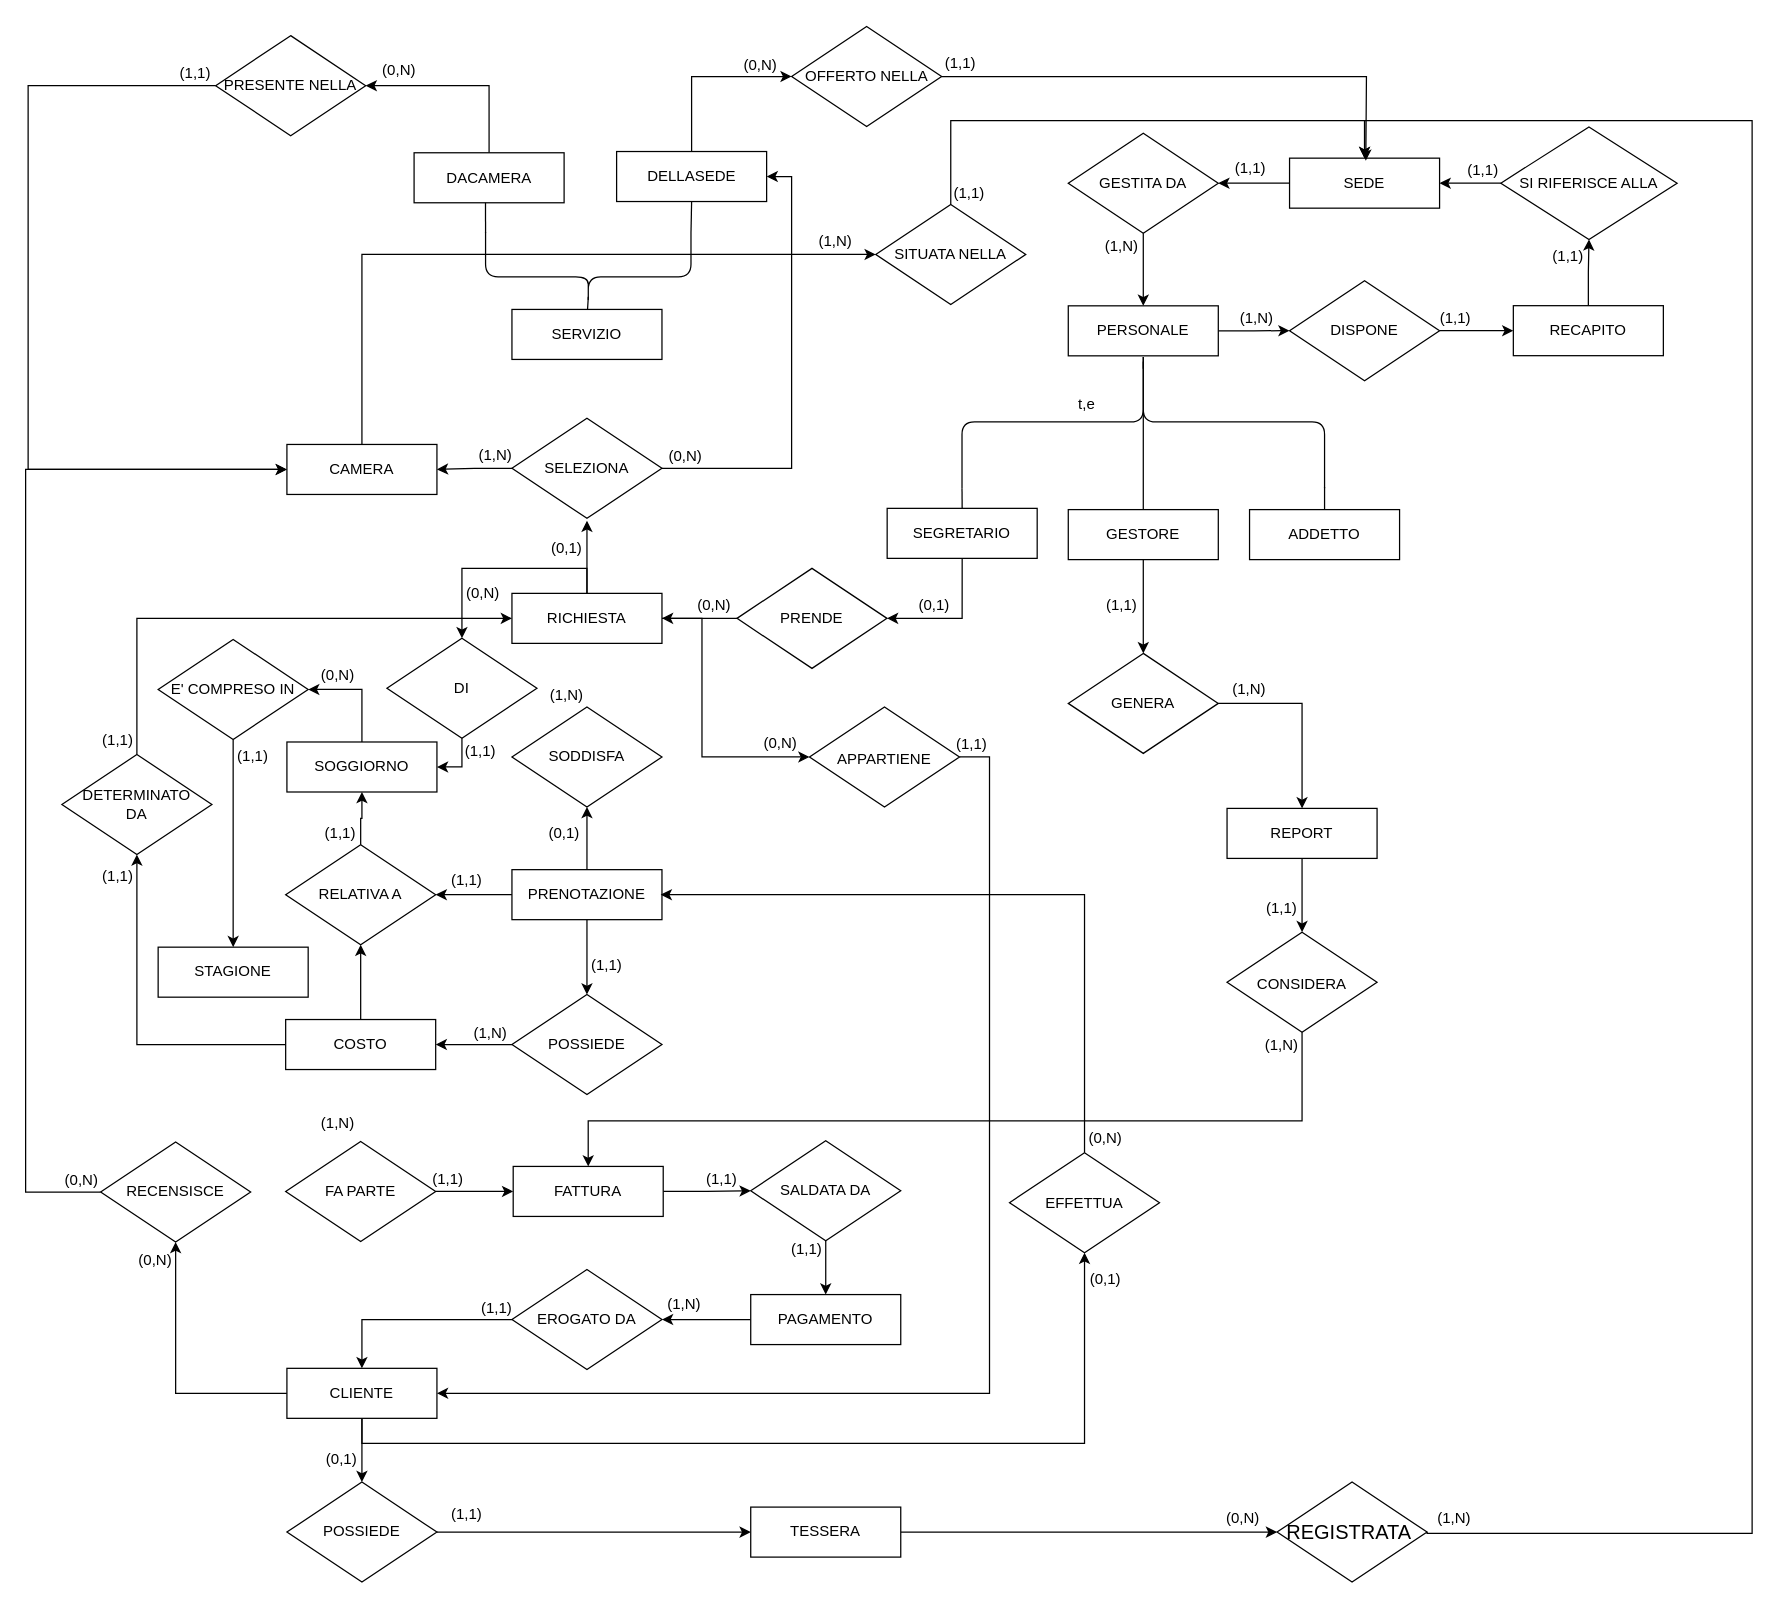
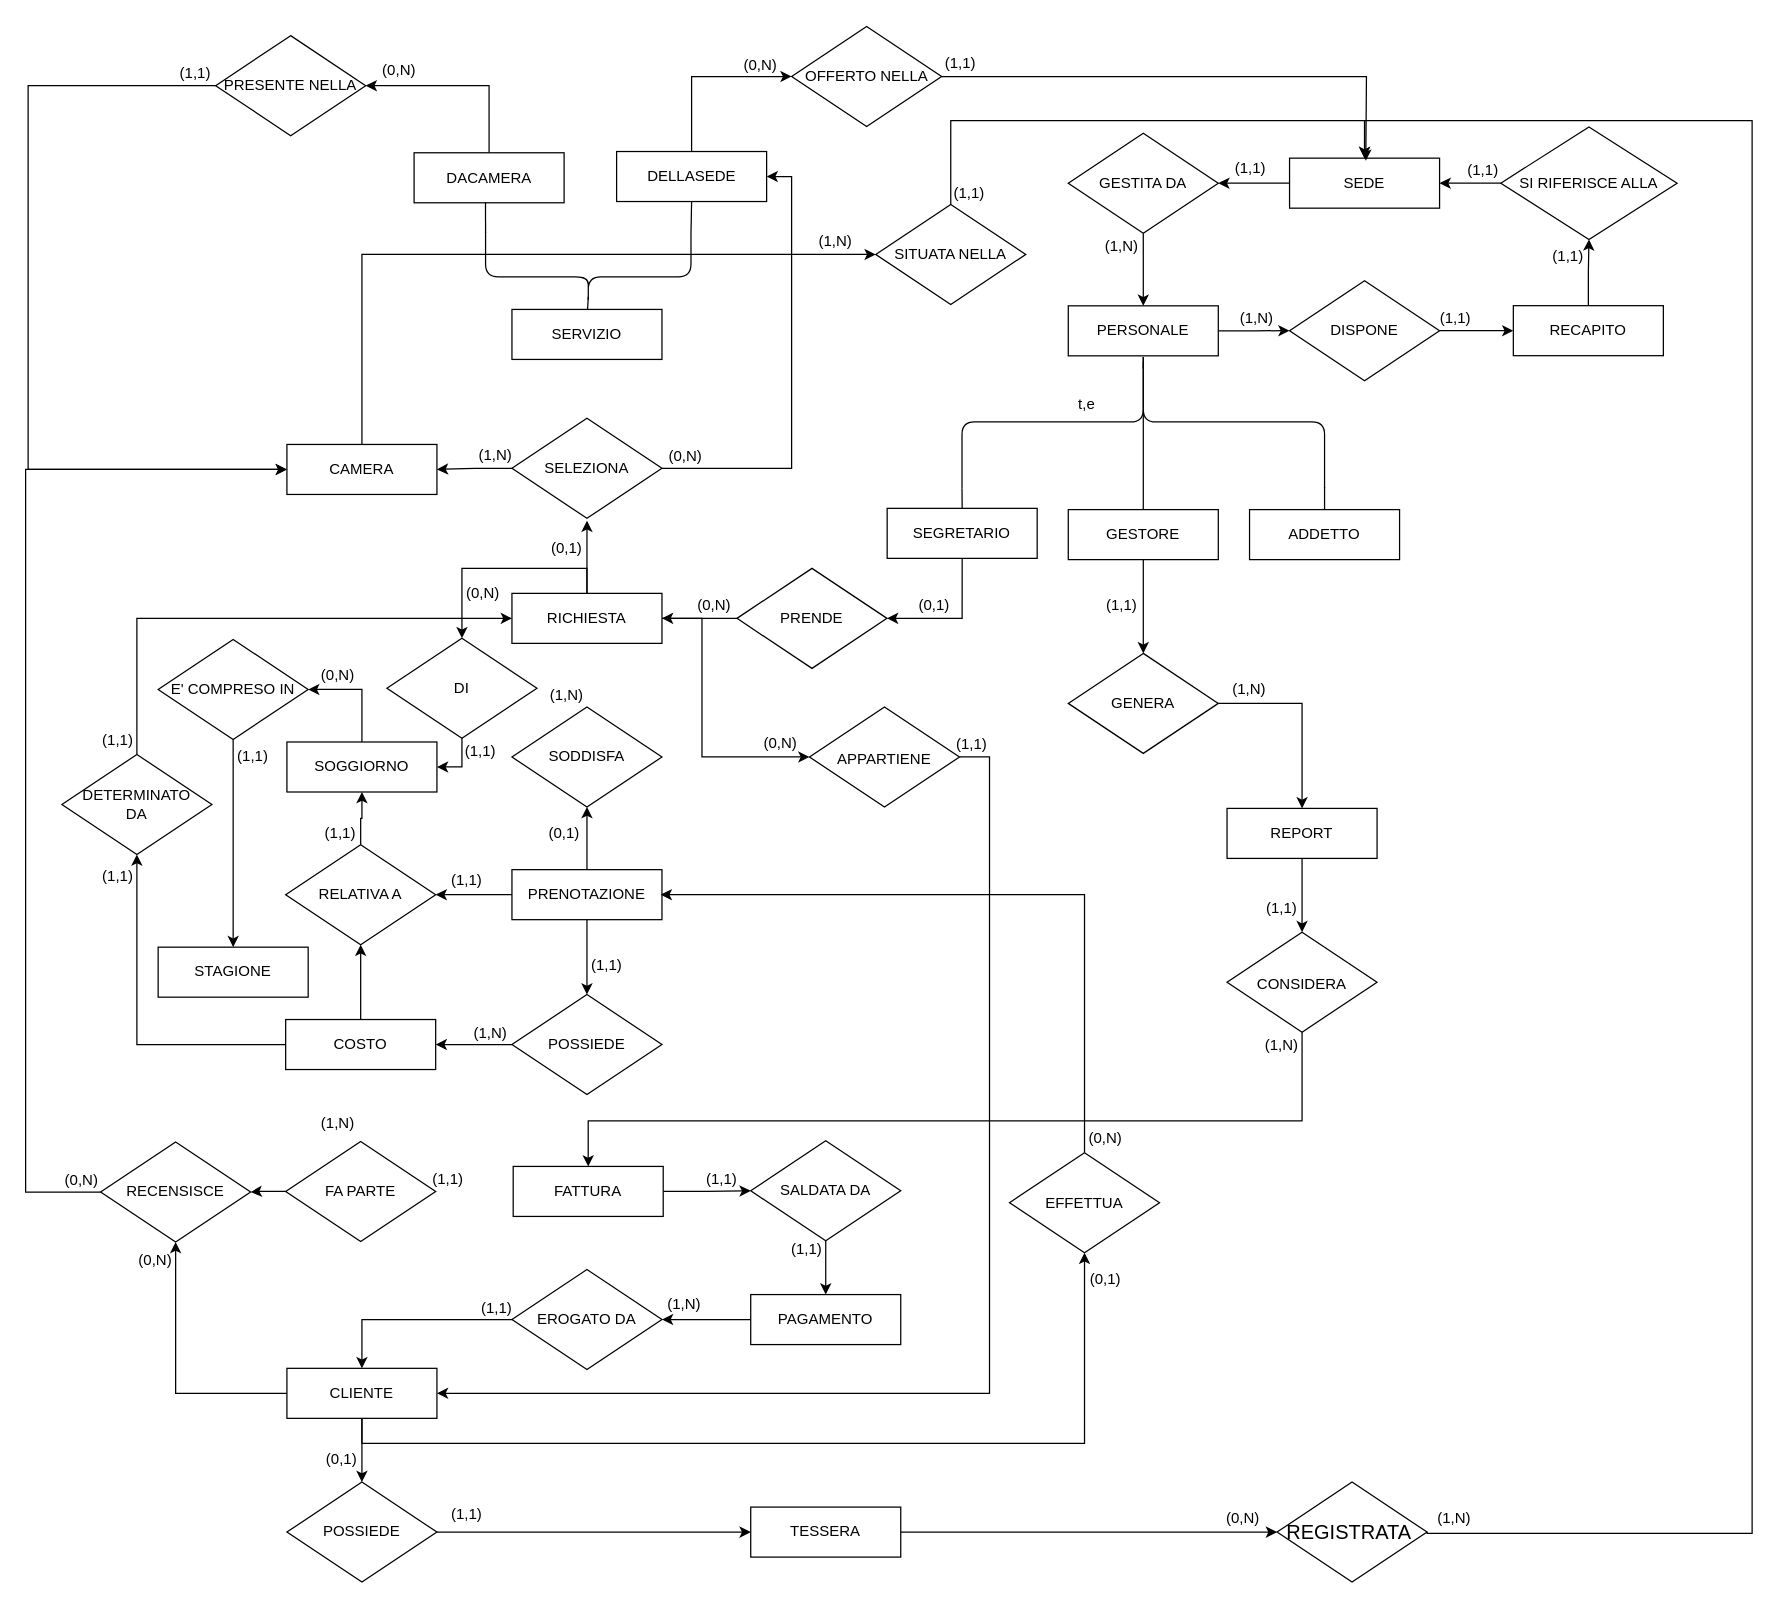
(470, 1191) -> (273, 1191)
